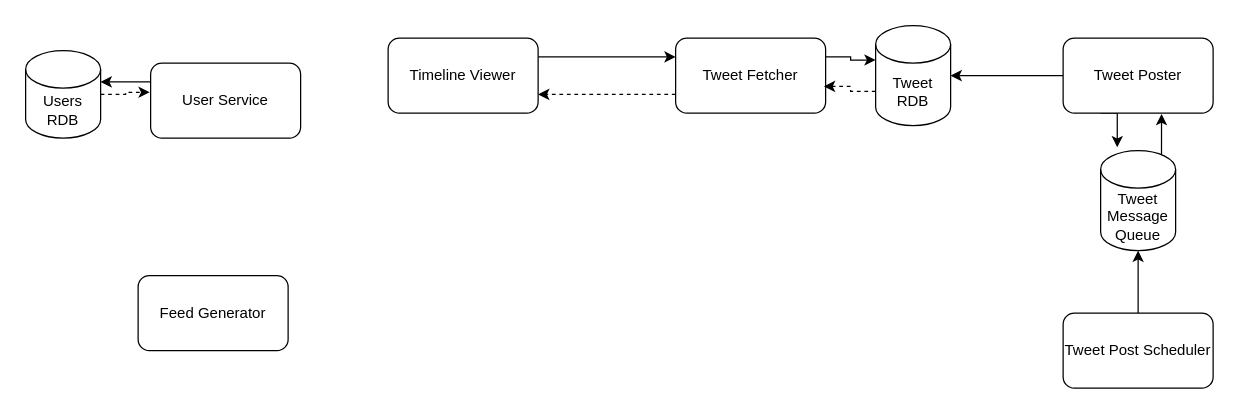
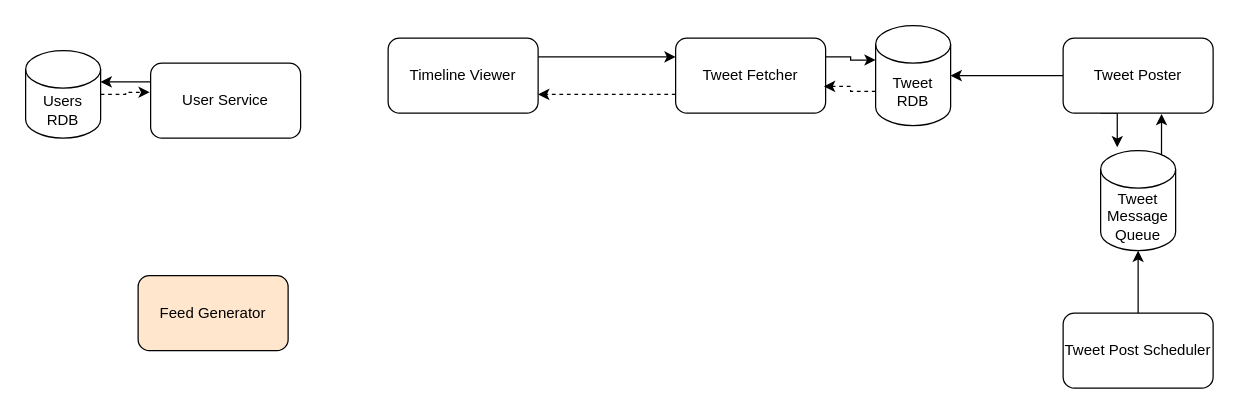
(213, 313) -> (213, 313)
